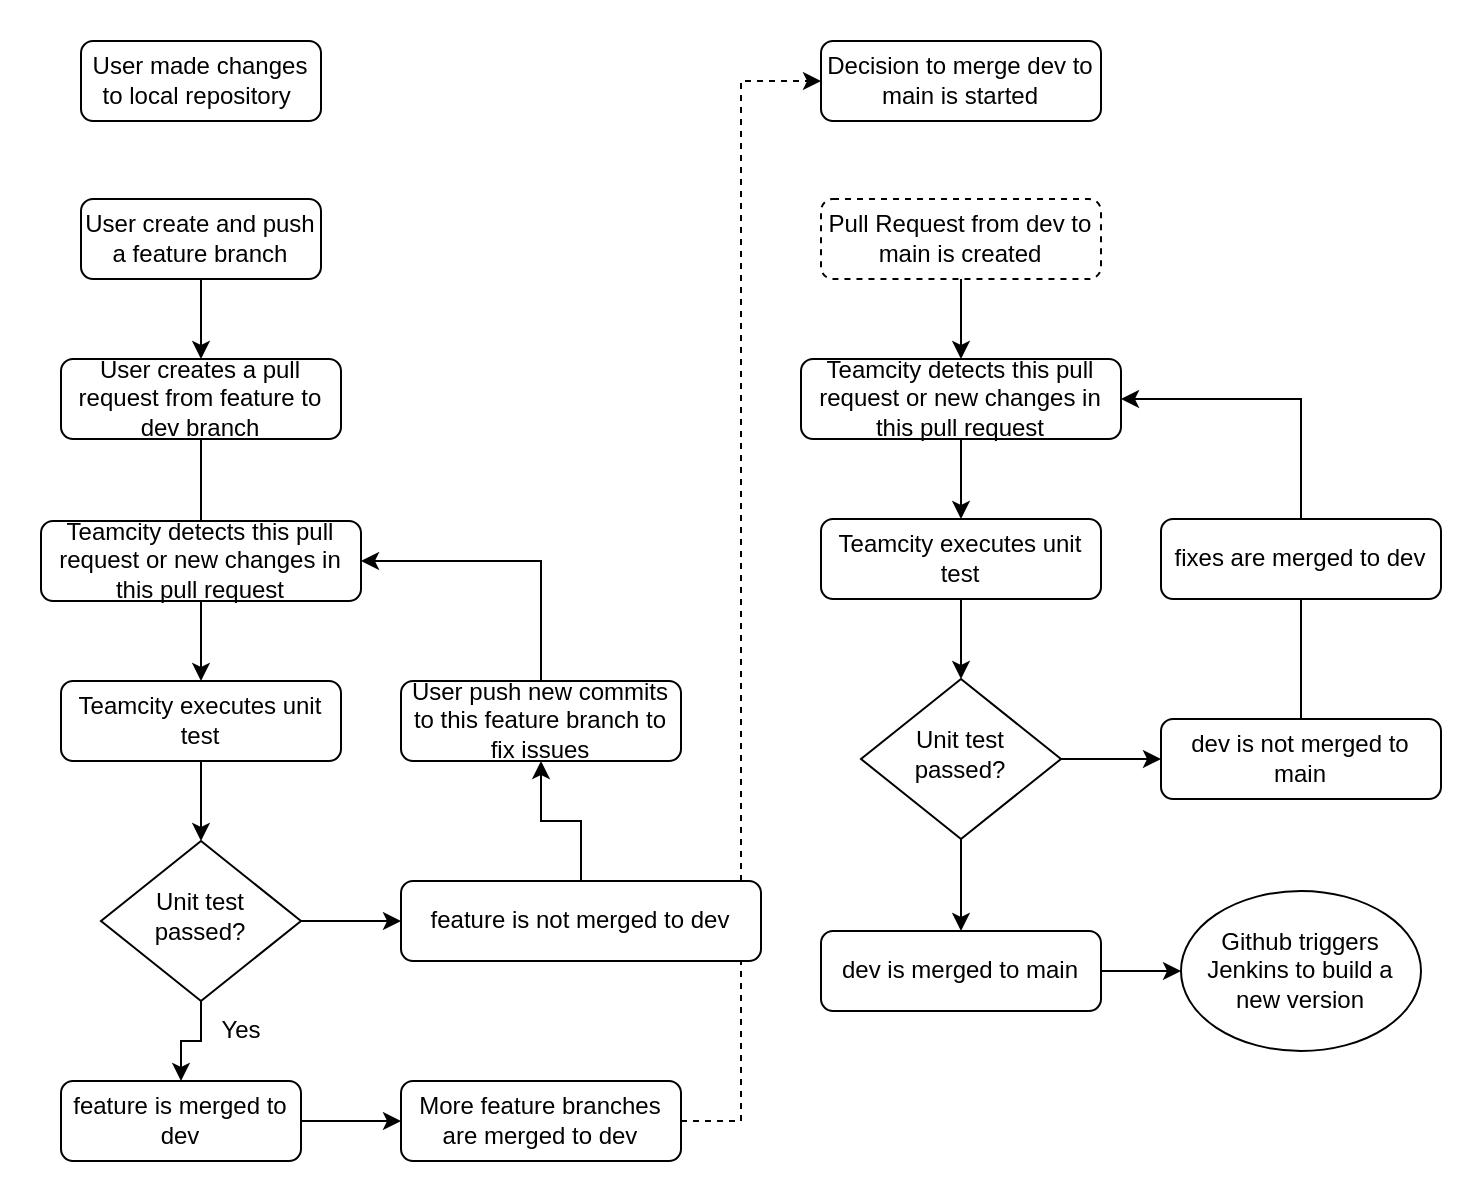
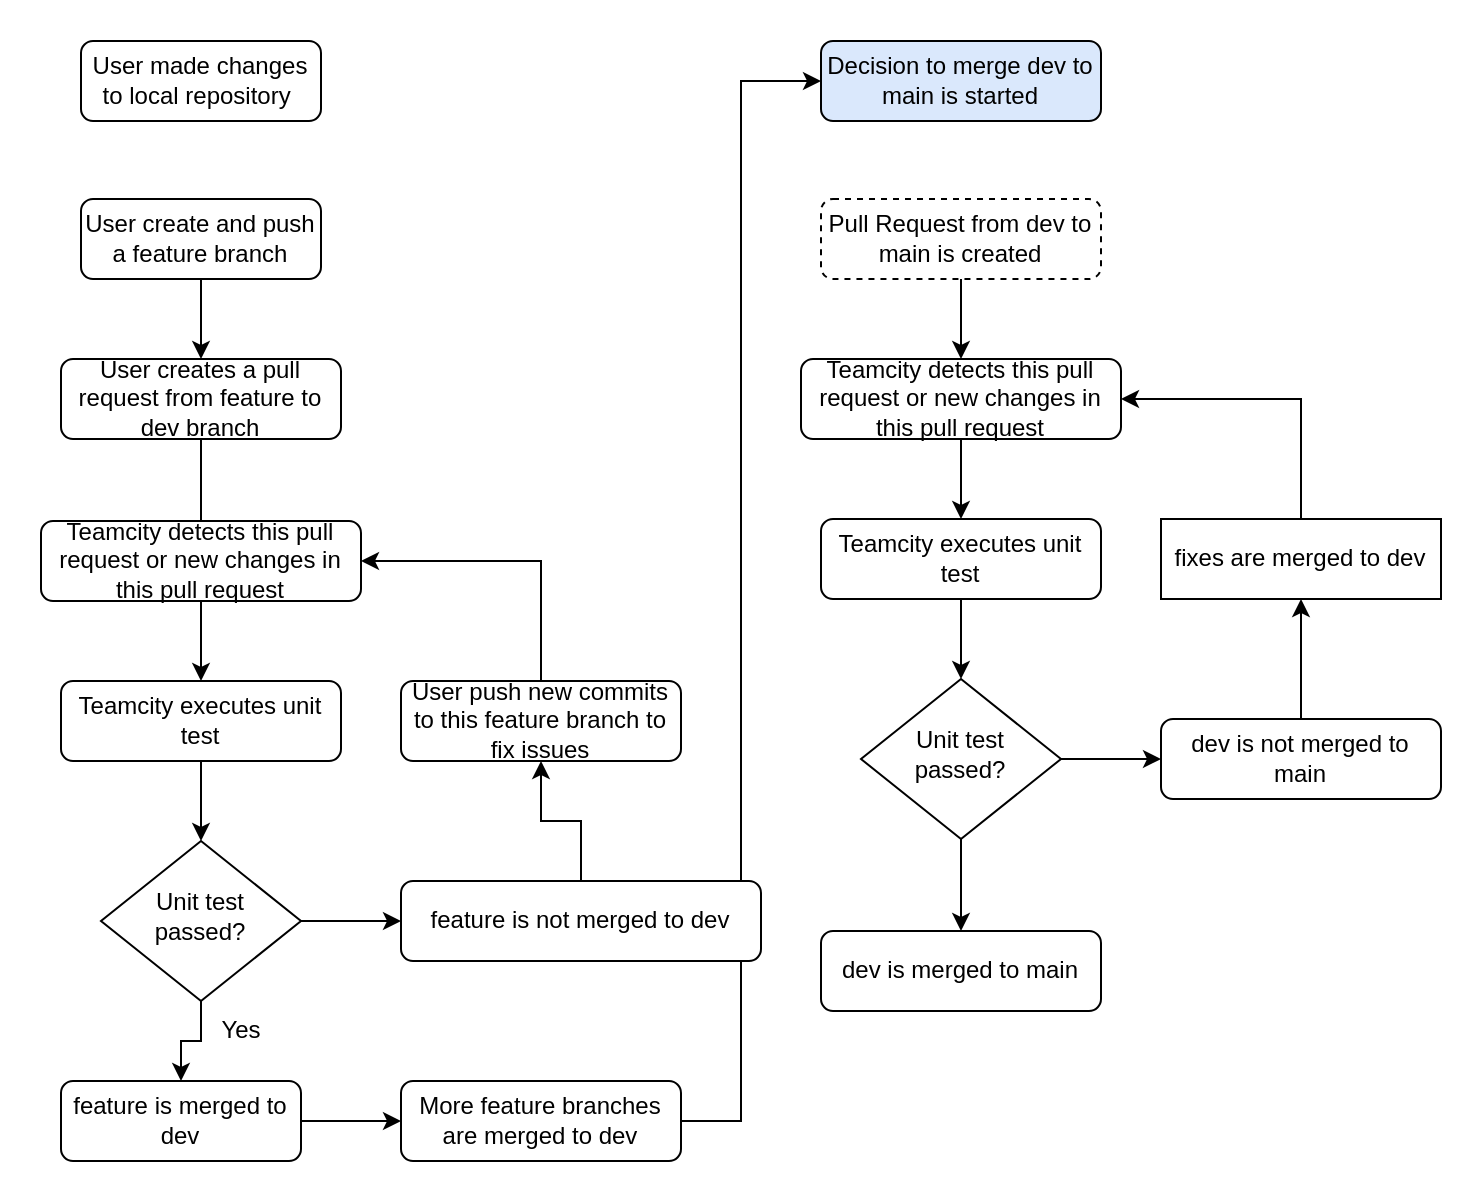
(961, 81) -> (961, 81)
(741, 447) -> (741, 447)
(1301, 559) -> (1301, 559)
(1301, 608) -> (1301, 614)
(1134, 971) -> none
(1301, 971) -> none
